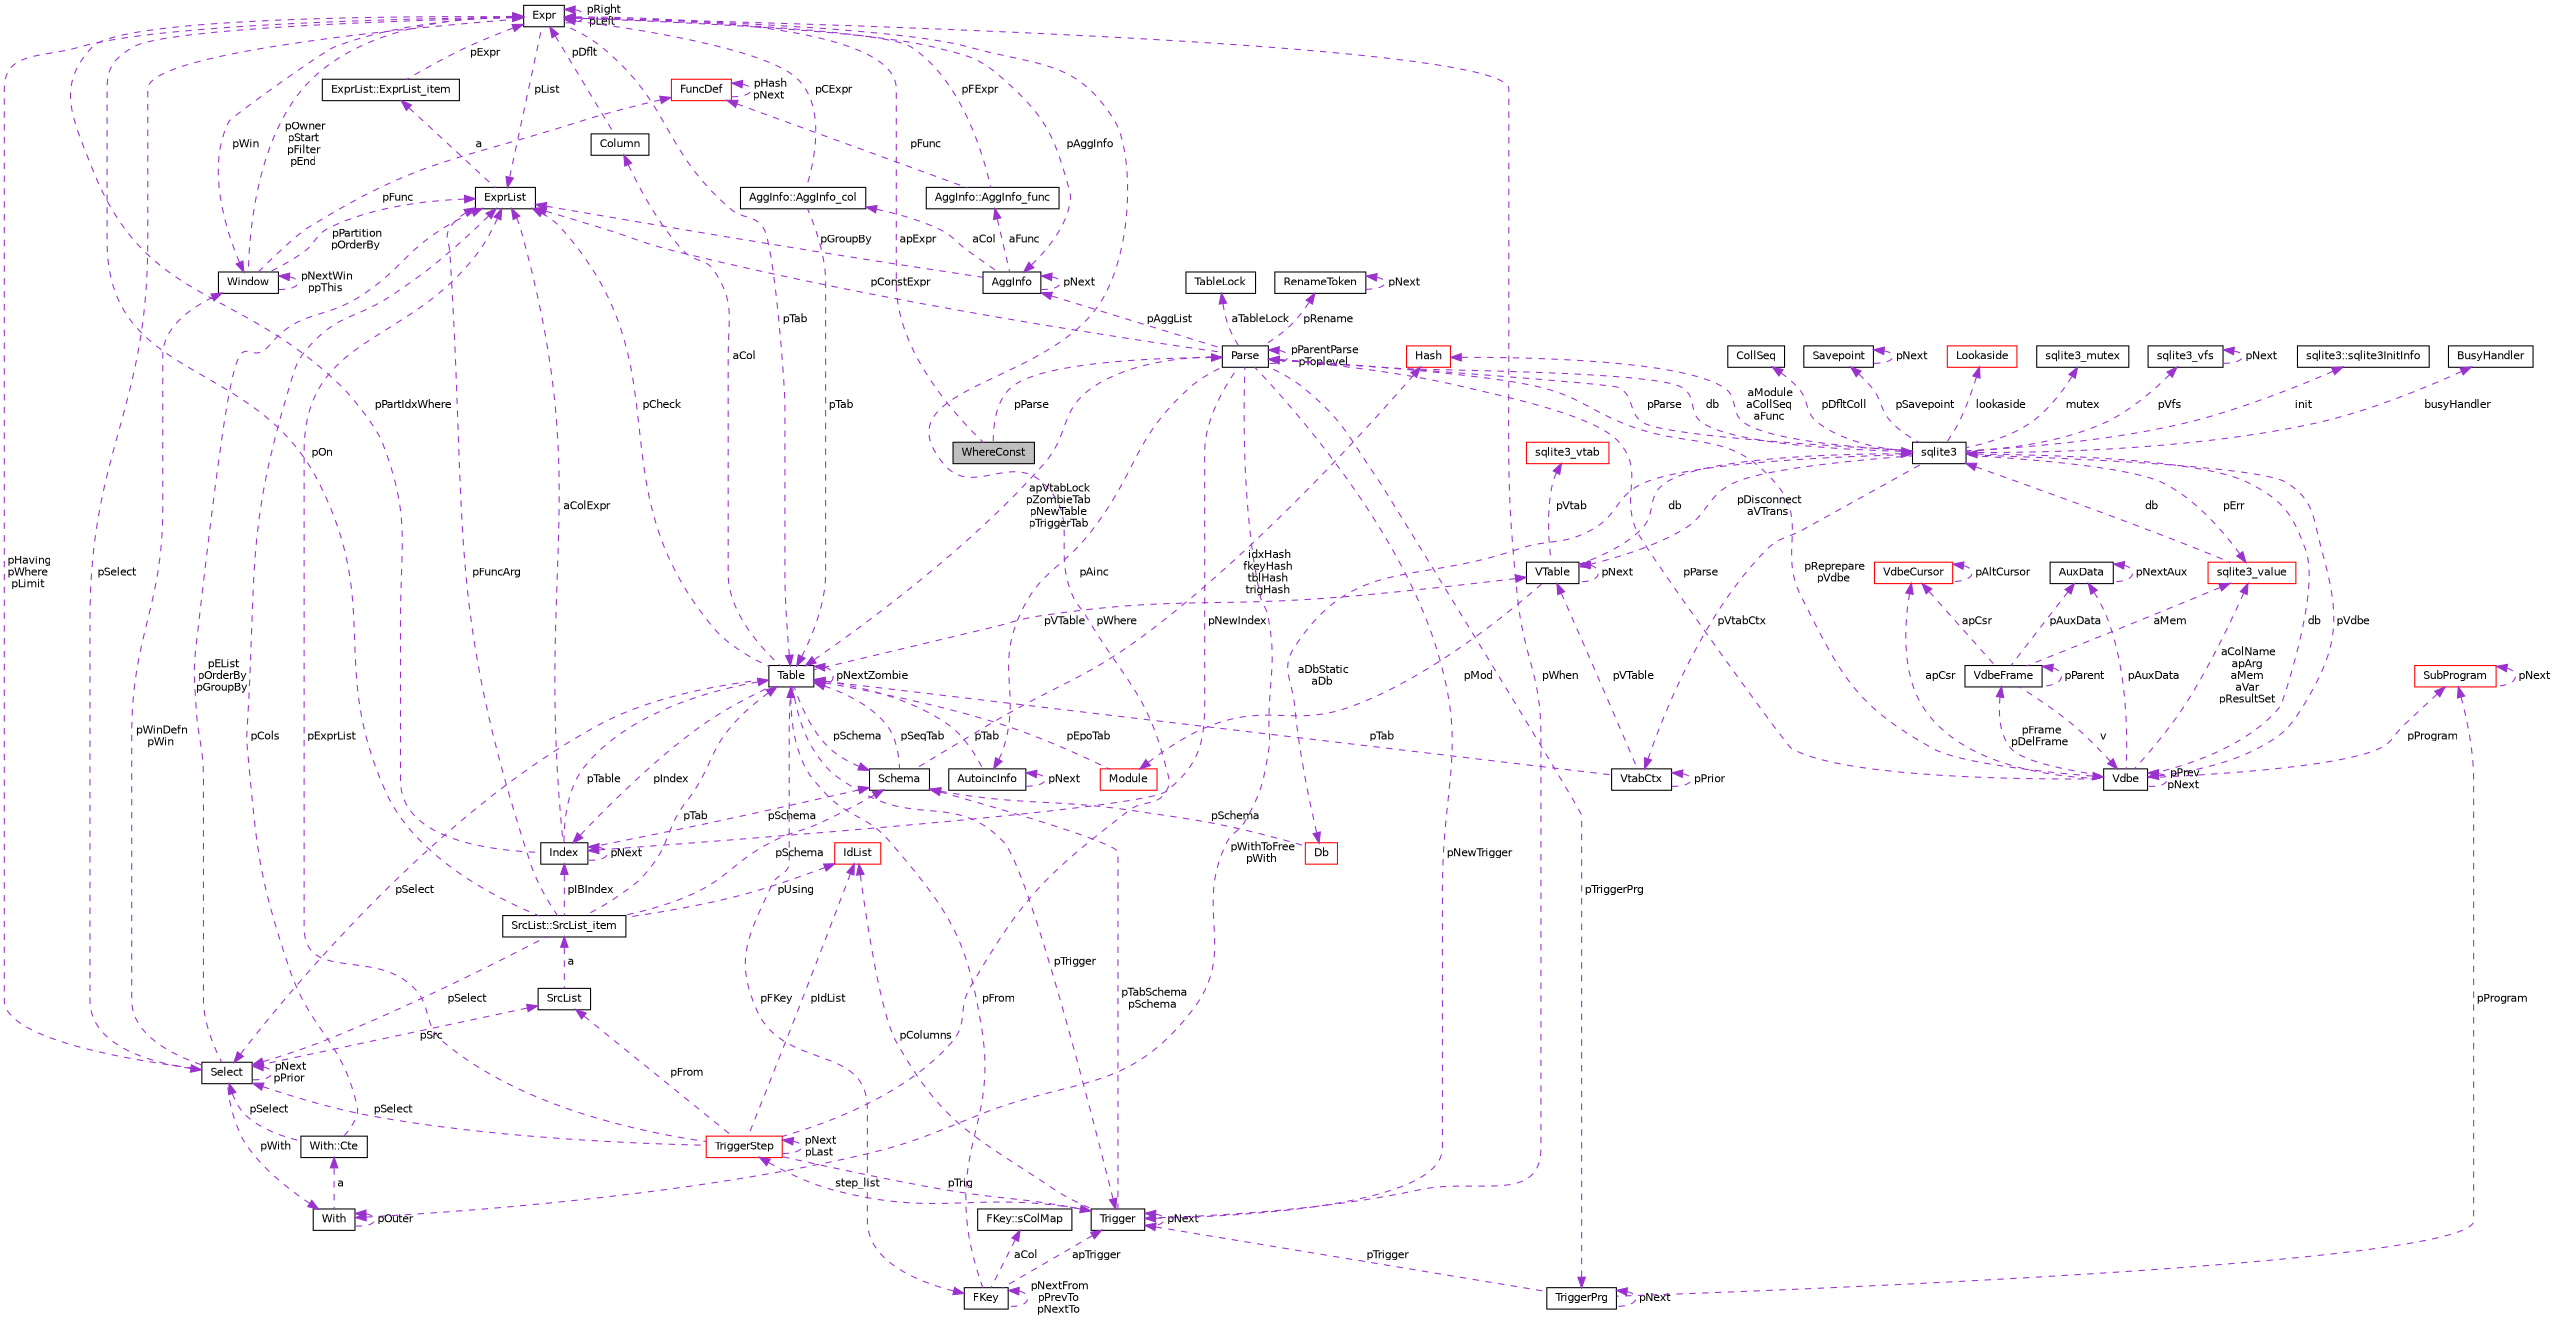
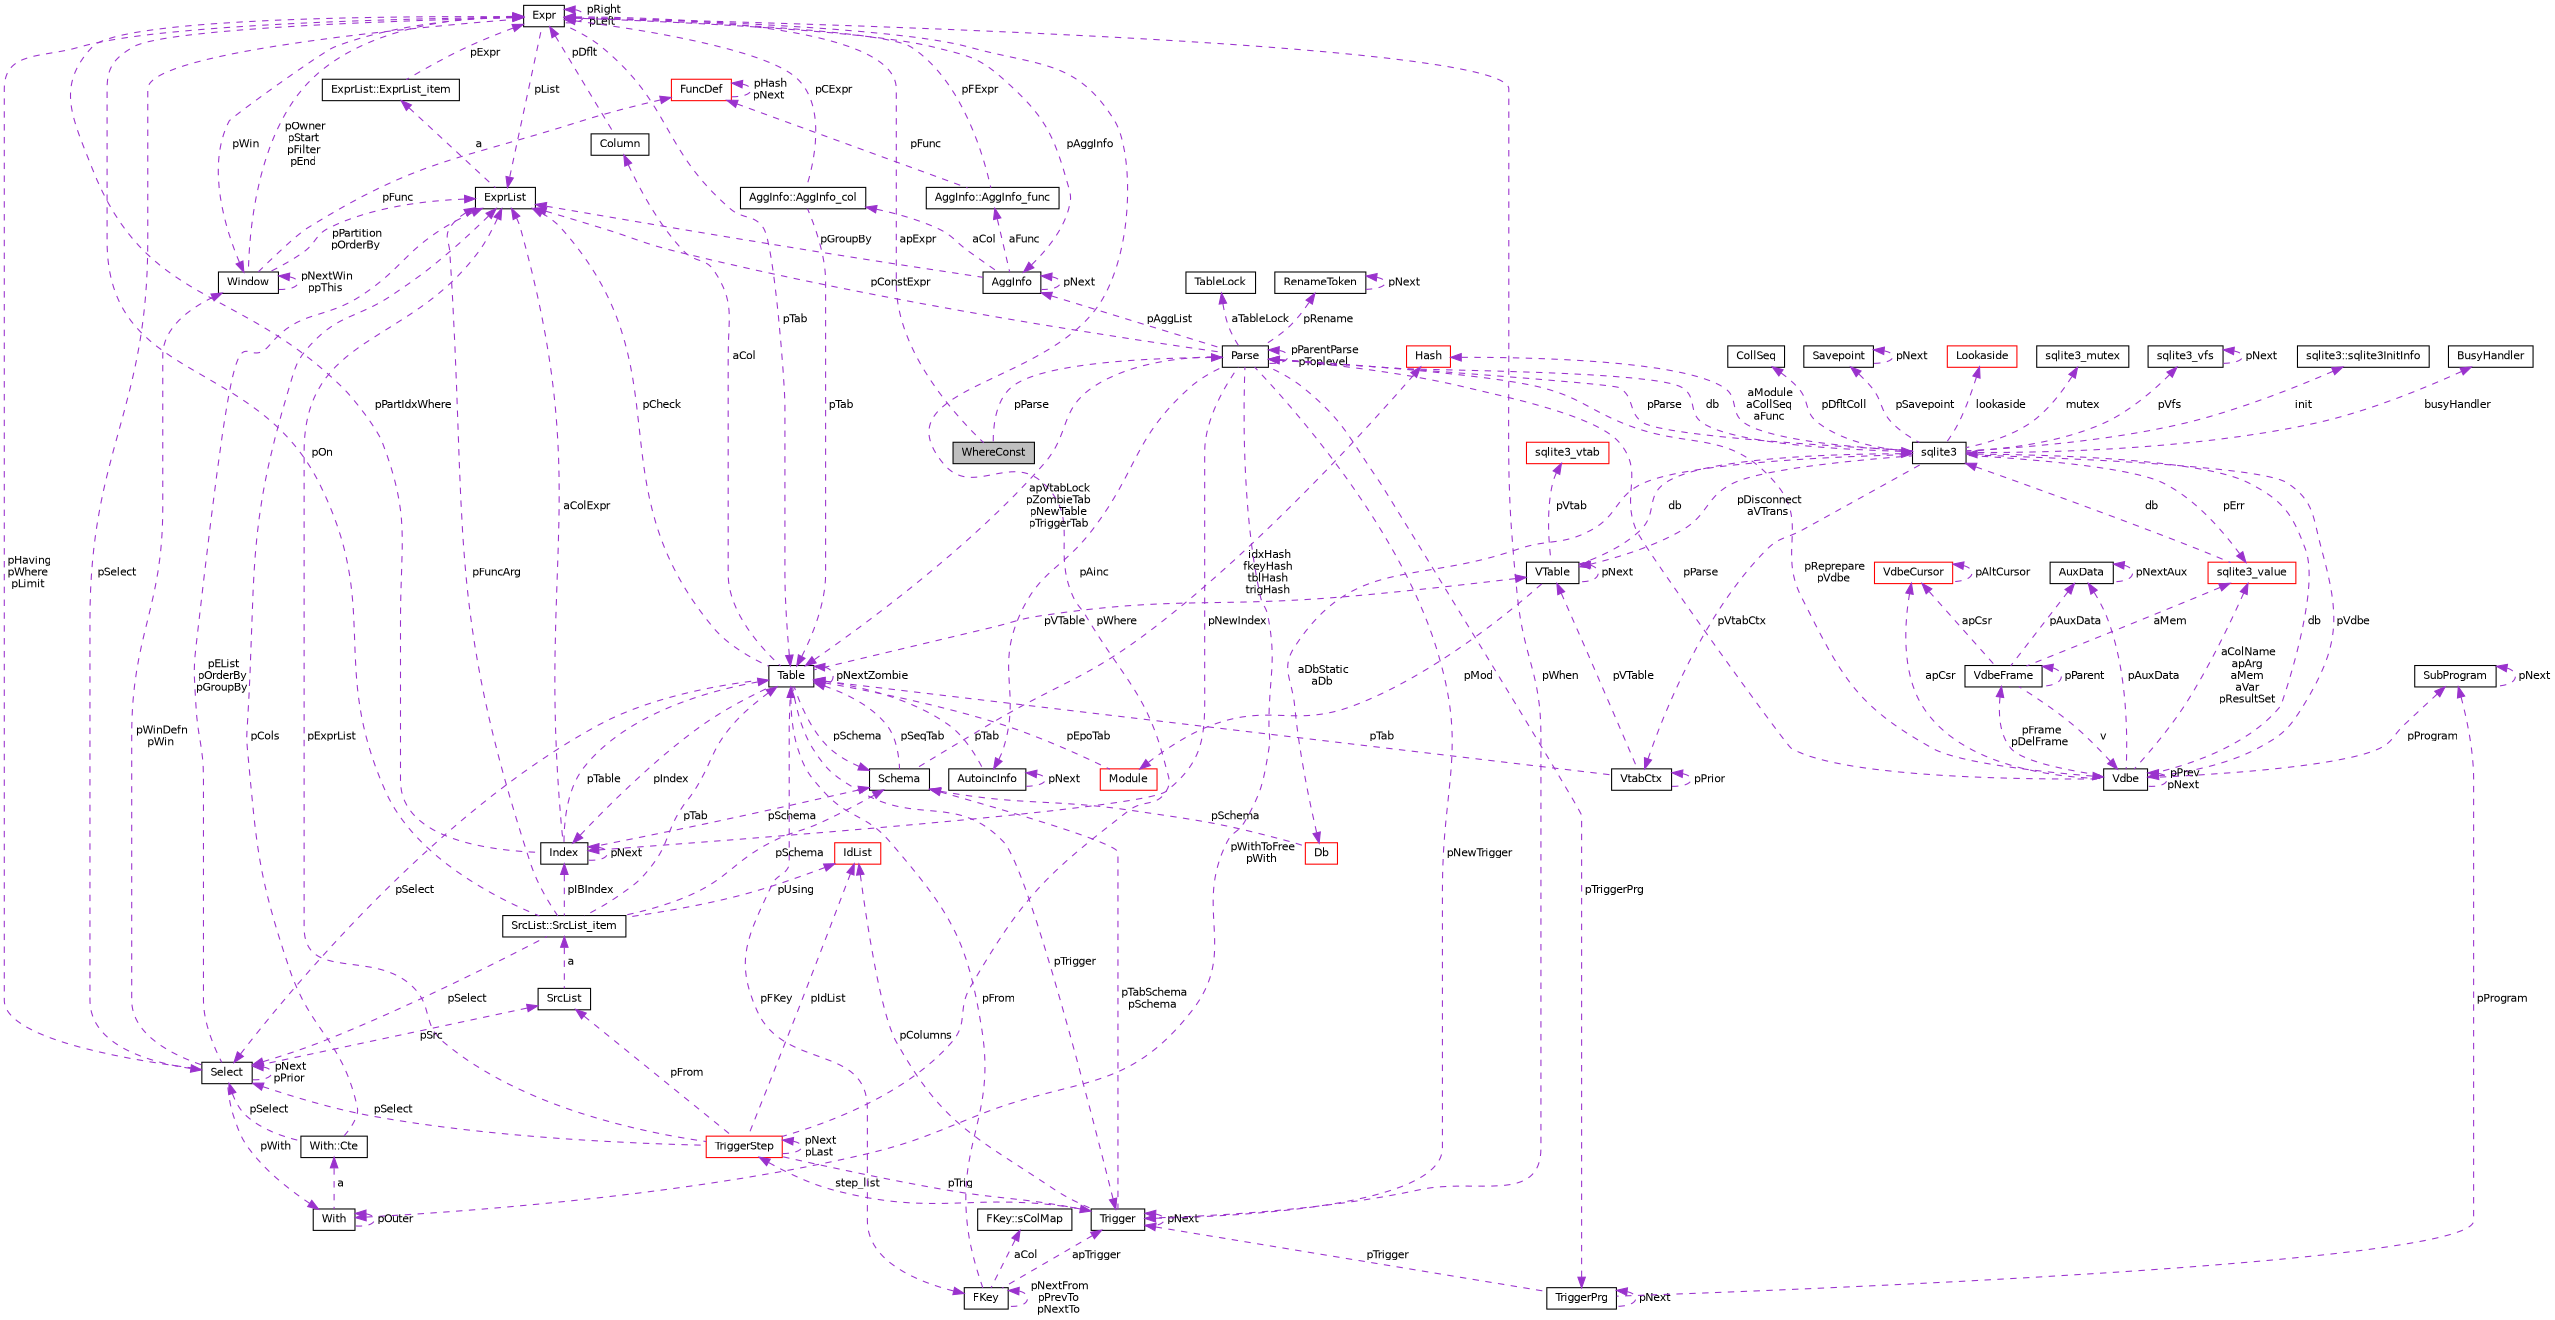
(2455, 676) -> (2455, 676)
